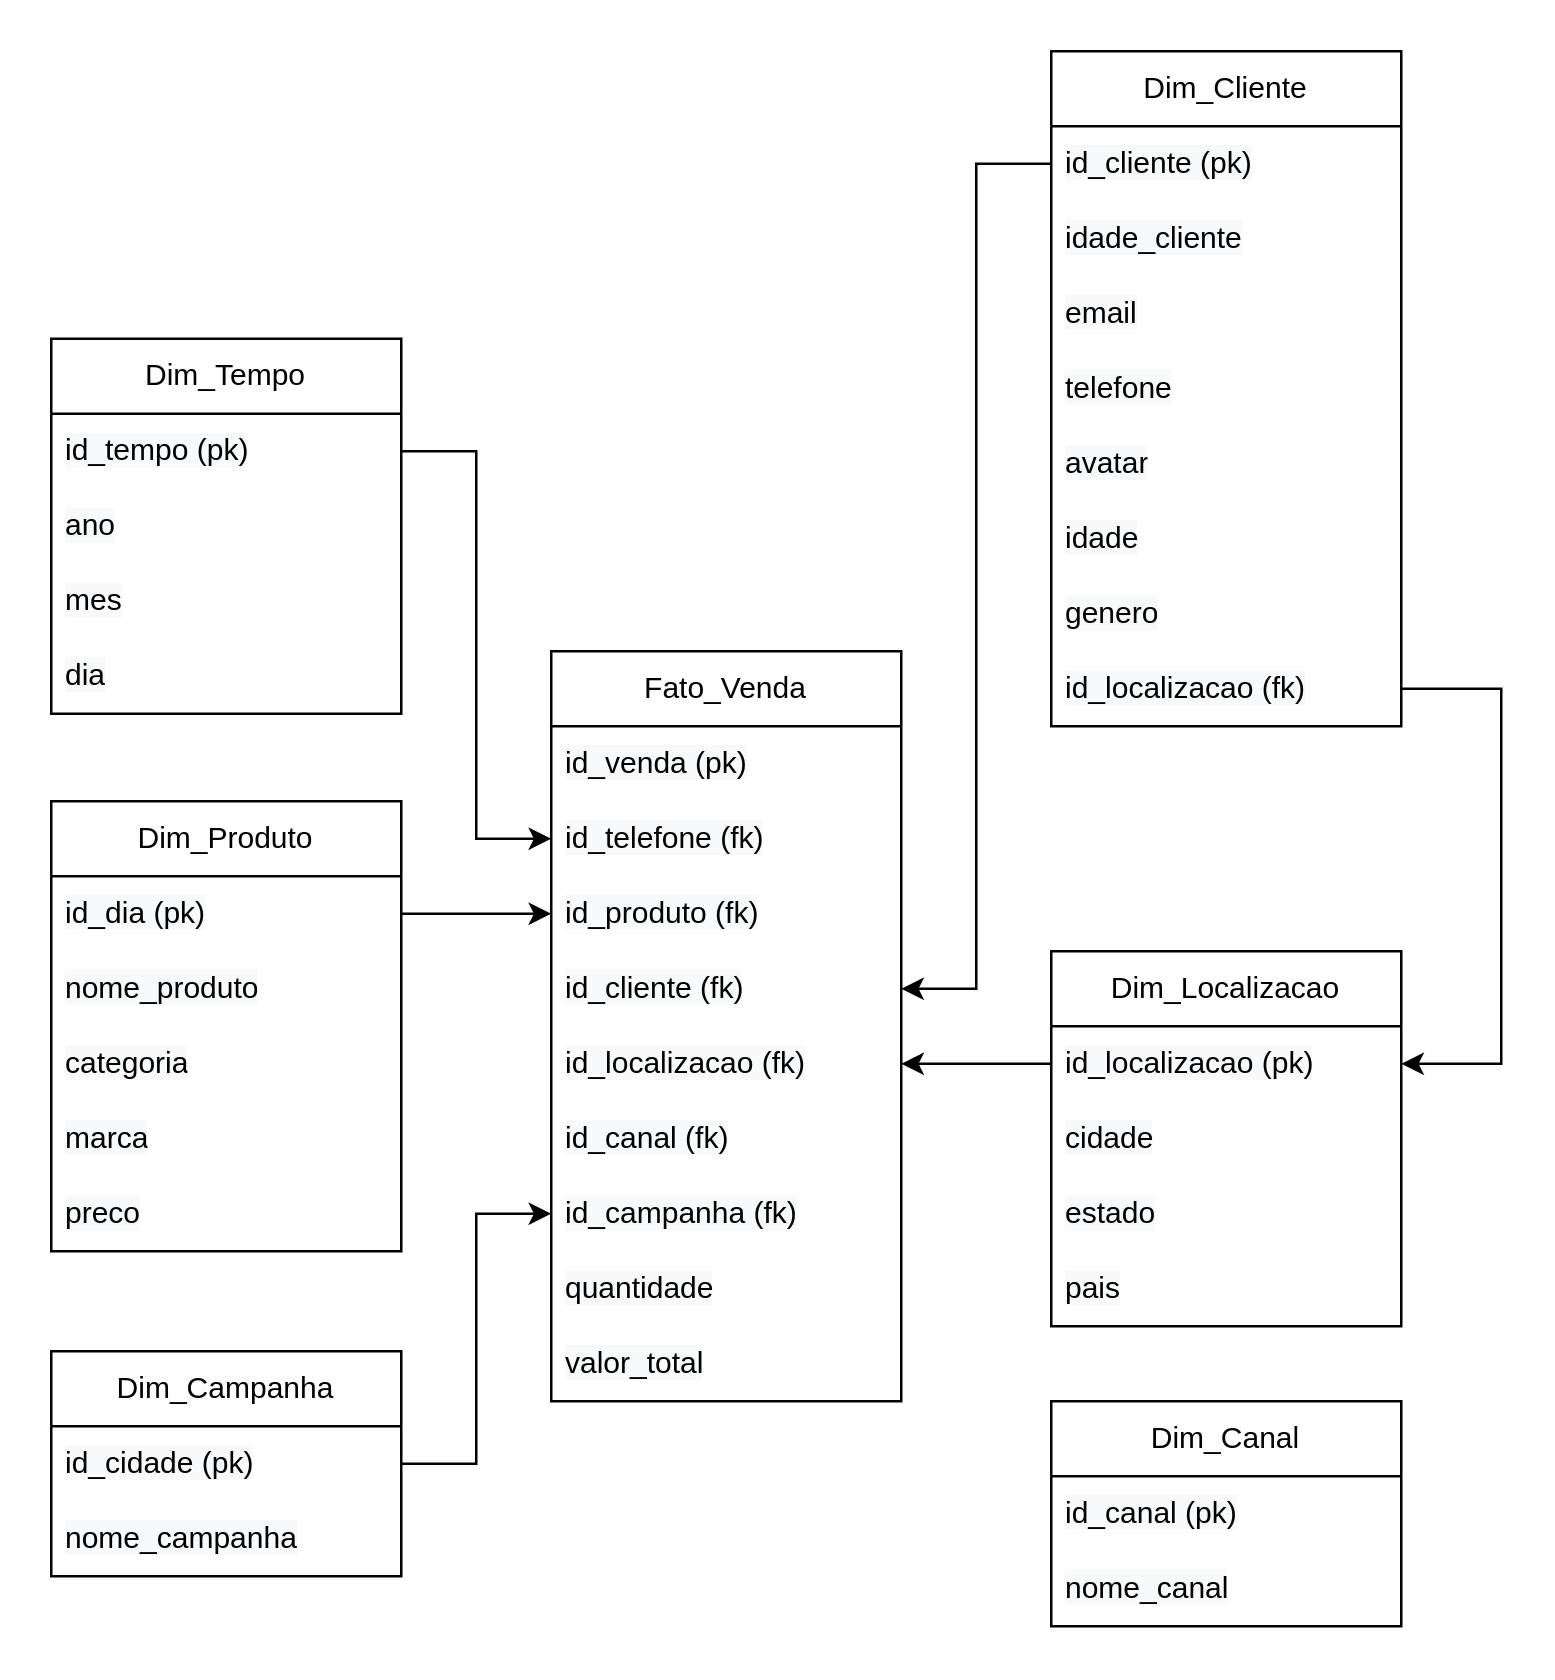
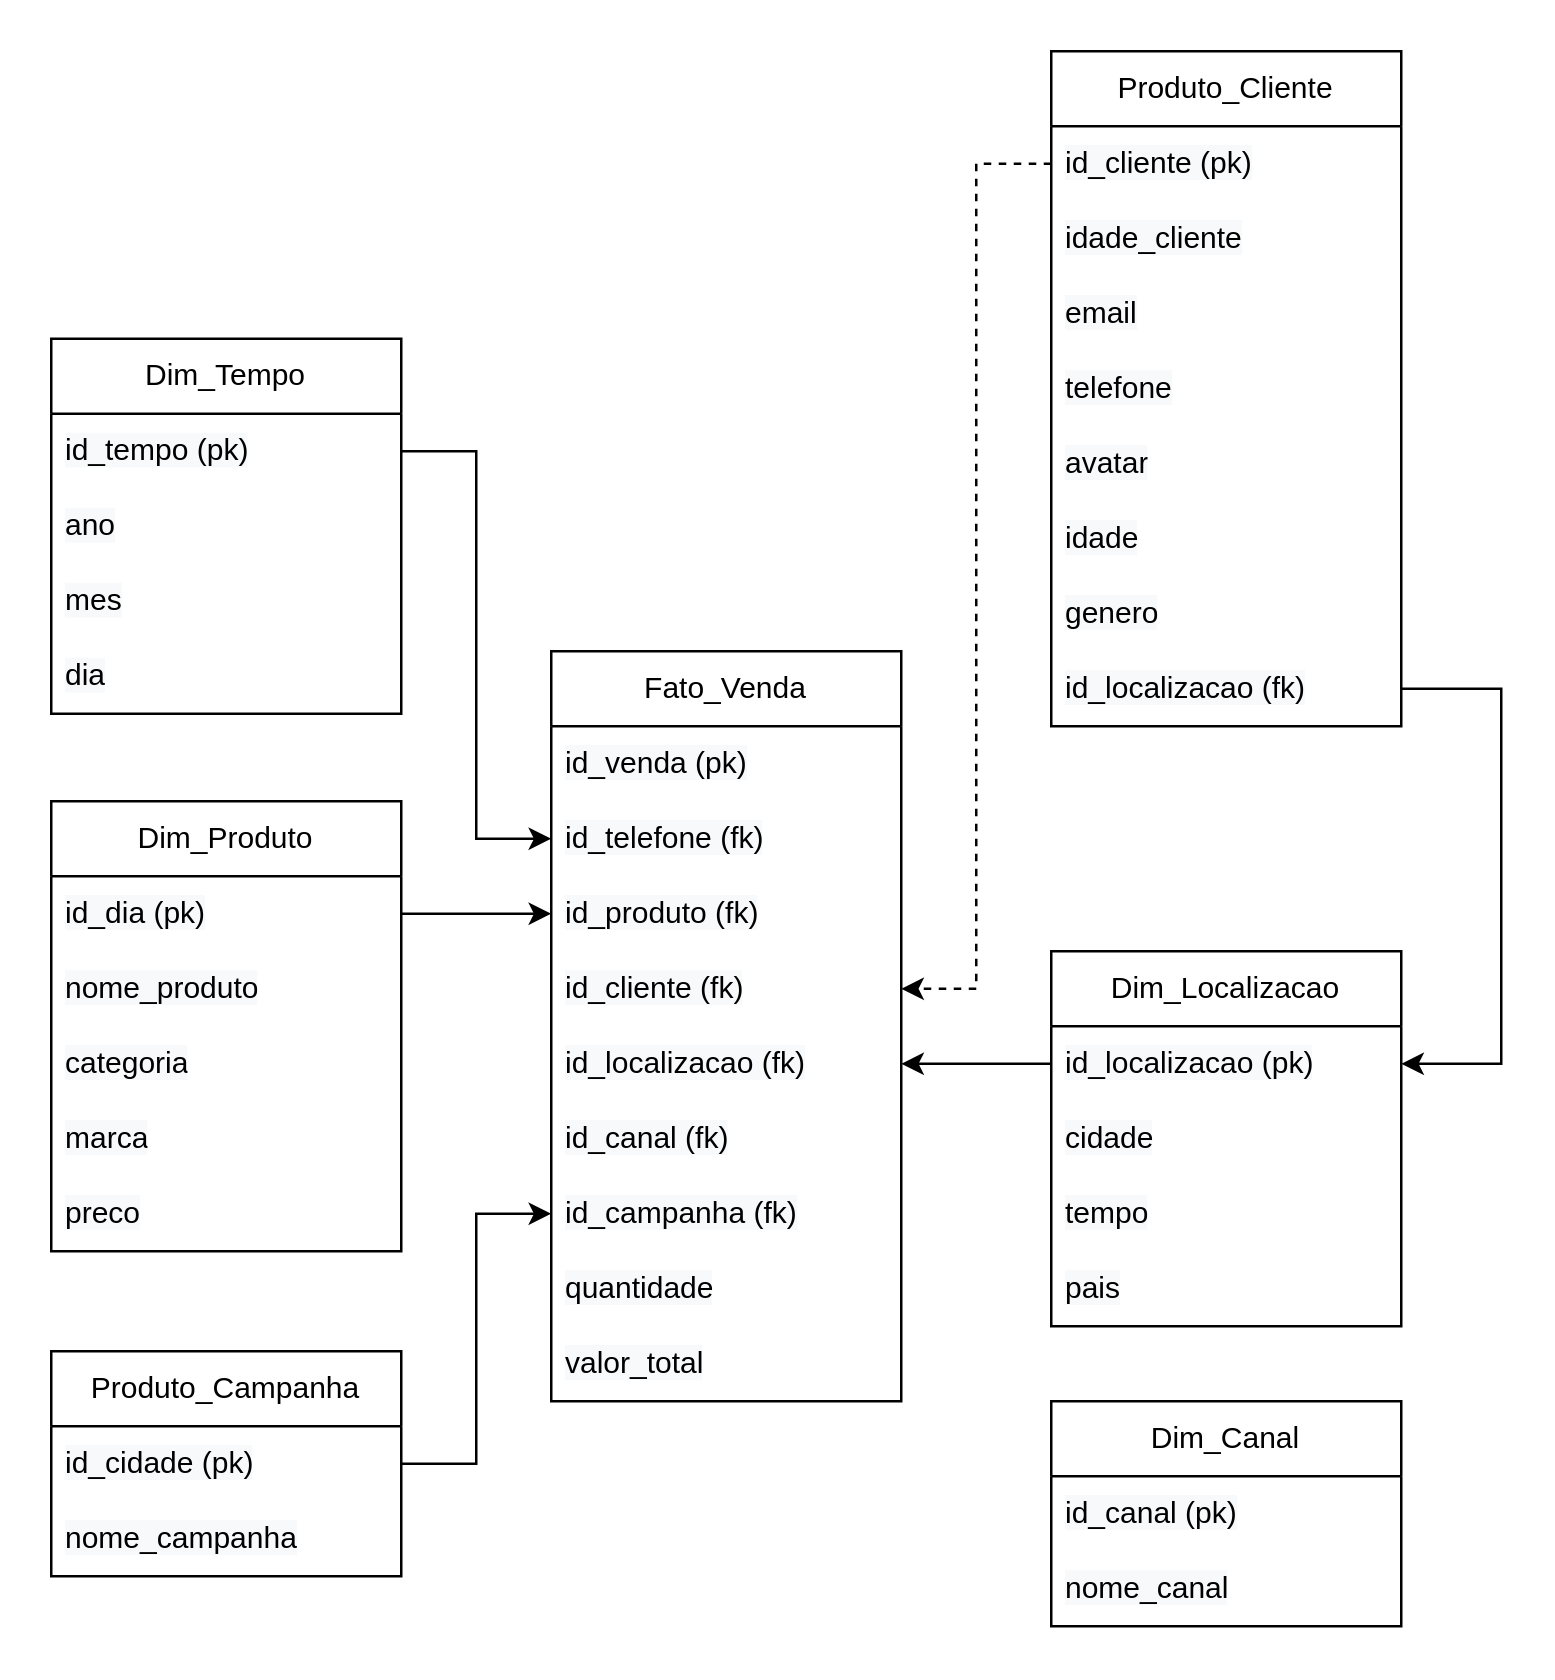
(1226, 89) -> (1226, 89)
(976, 570) -> (976, 570)
(1117, 1214) -> (1108, 1214)
(226, 1389) -> (226, 1389)
